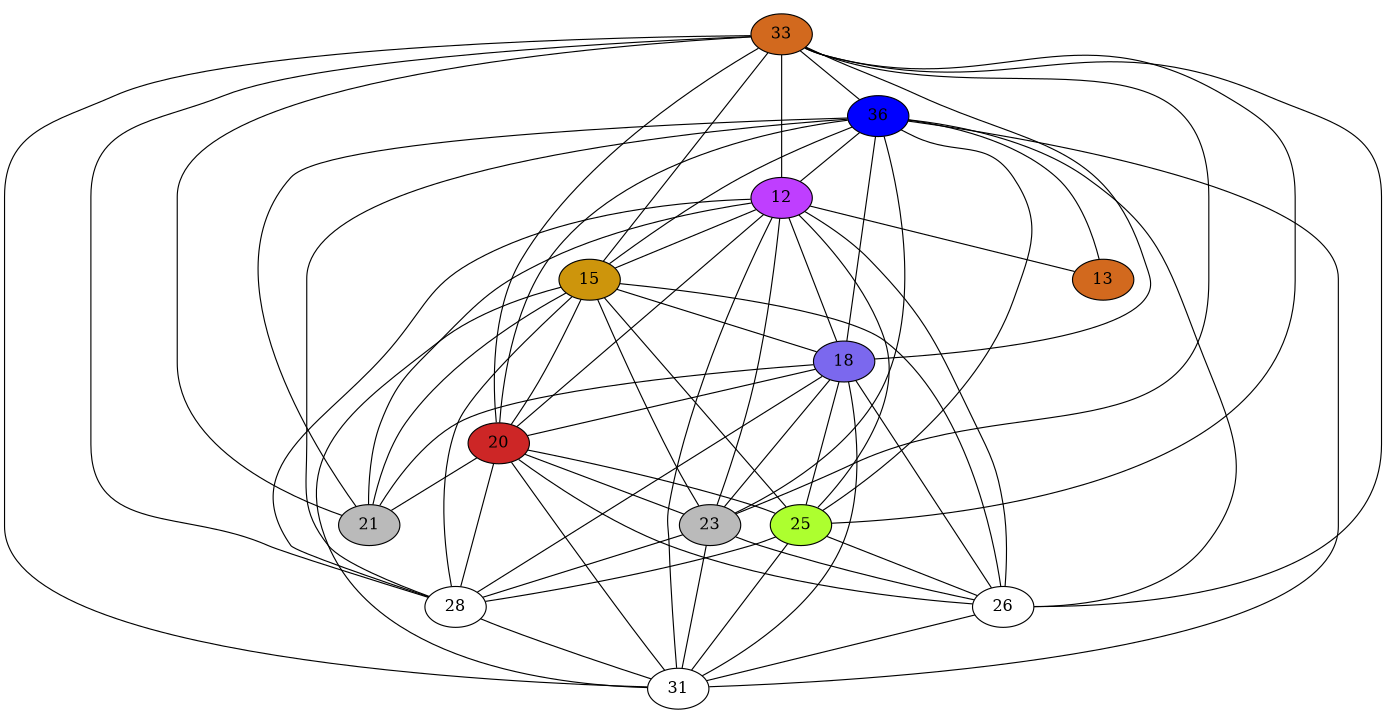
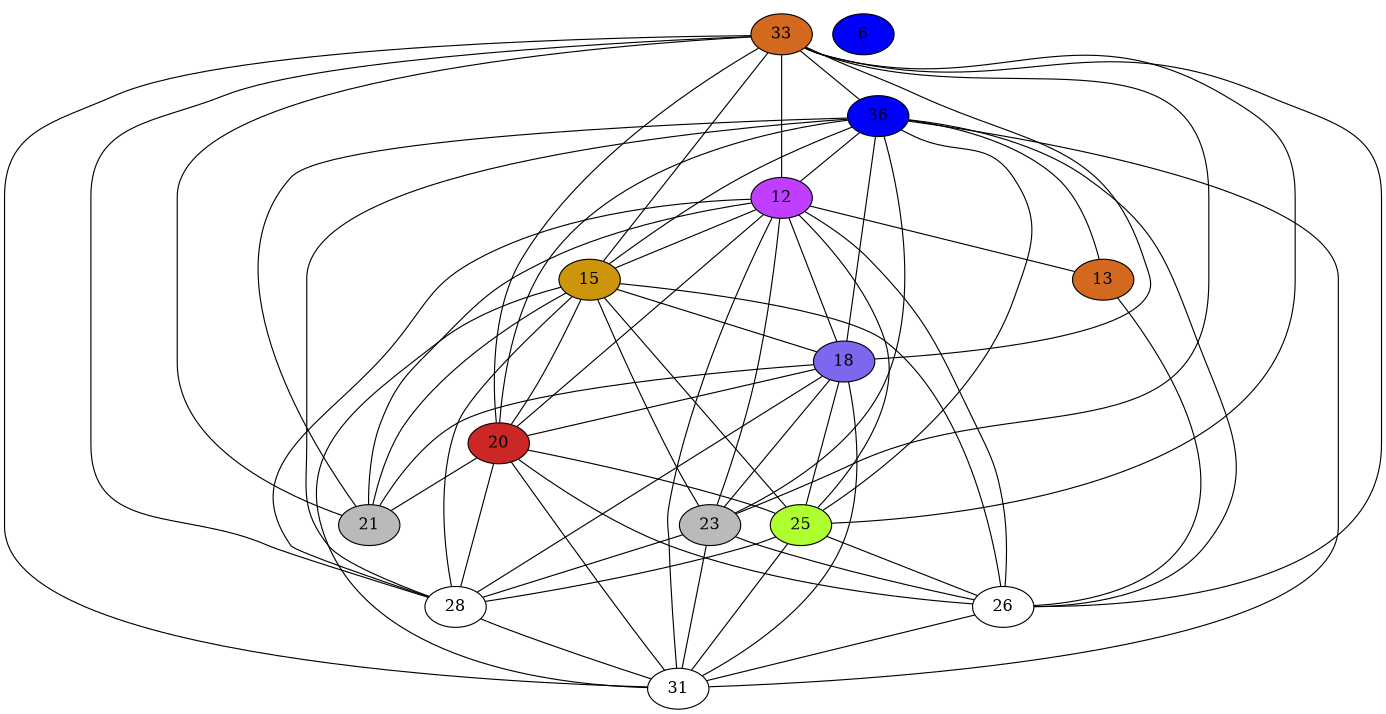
none -> (863, 34)
(605, 484) -> none
(924, 484) -> (1199, 495)
